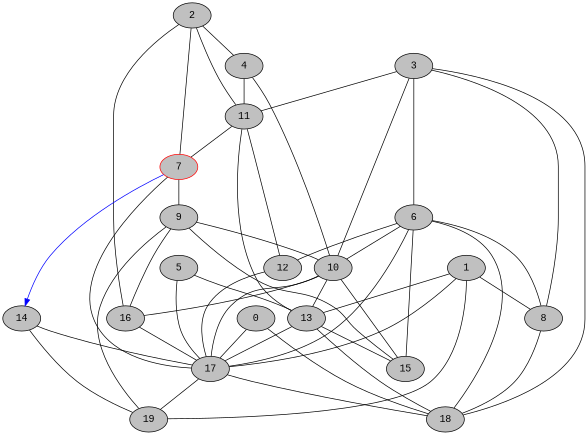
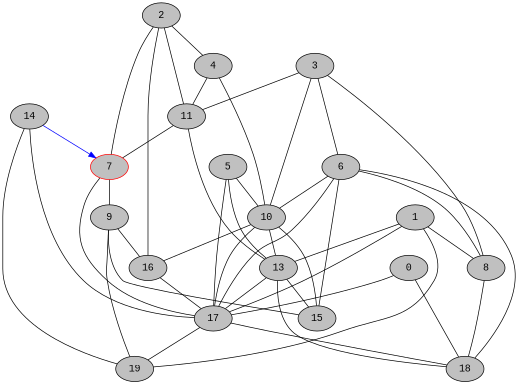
(83, 224) -> (66, 140)
(585, 228) -> none
(258, 239) -> (247, 192)
(283, 268) -> none
